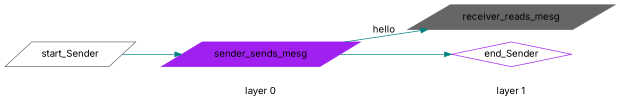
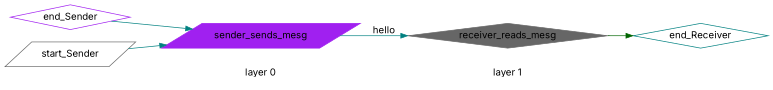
(511, 17) -> (508, 36)
none -> (701, 36)
(392, 54) -> (148, 25)
